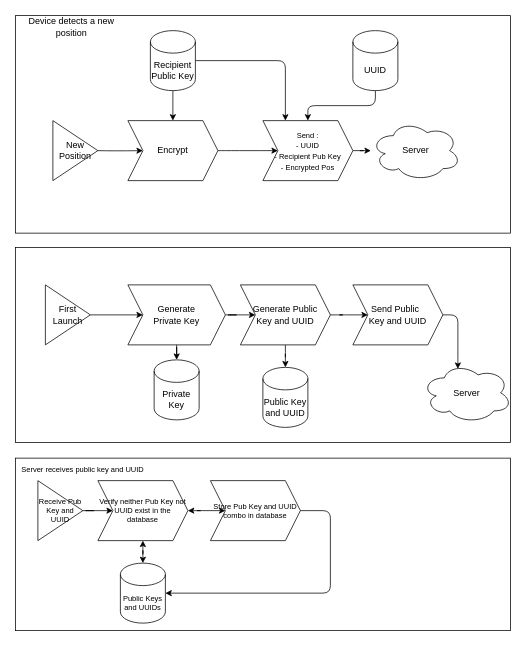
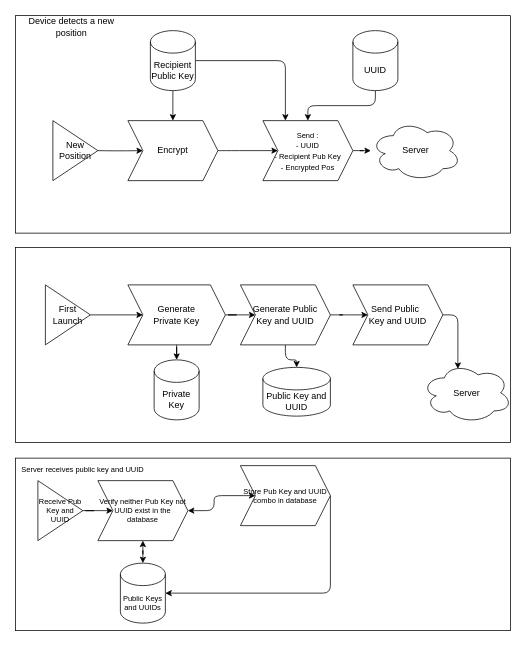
(285, 397) -> (297, 392)
(255, 510) -> (285, 495)
